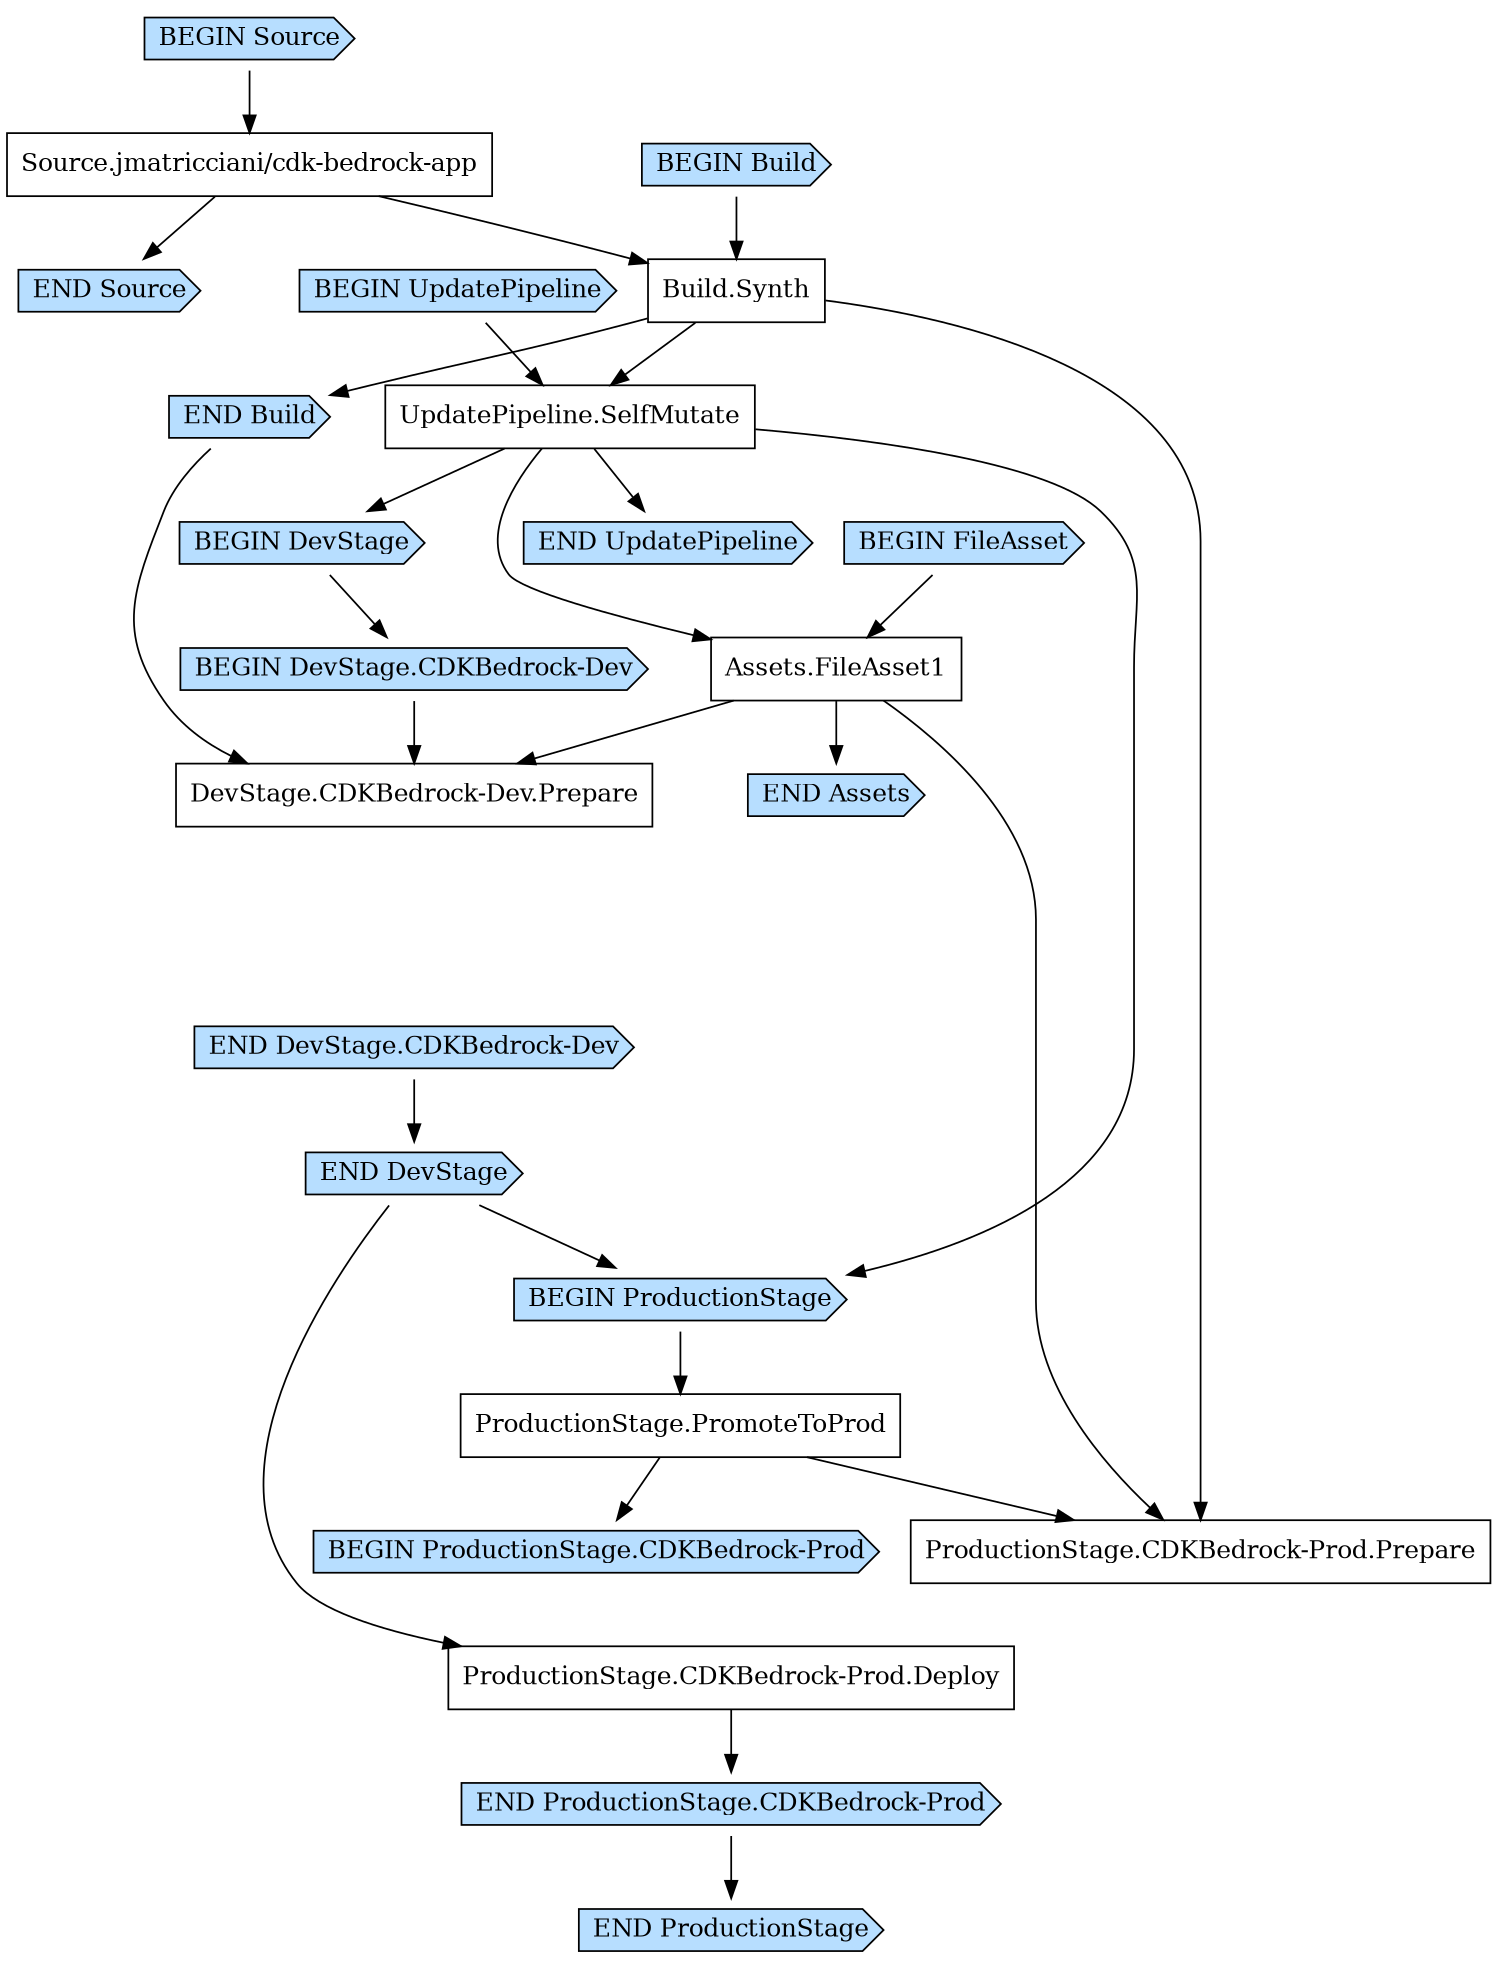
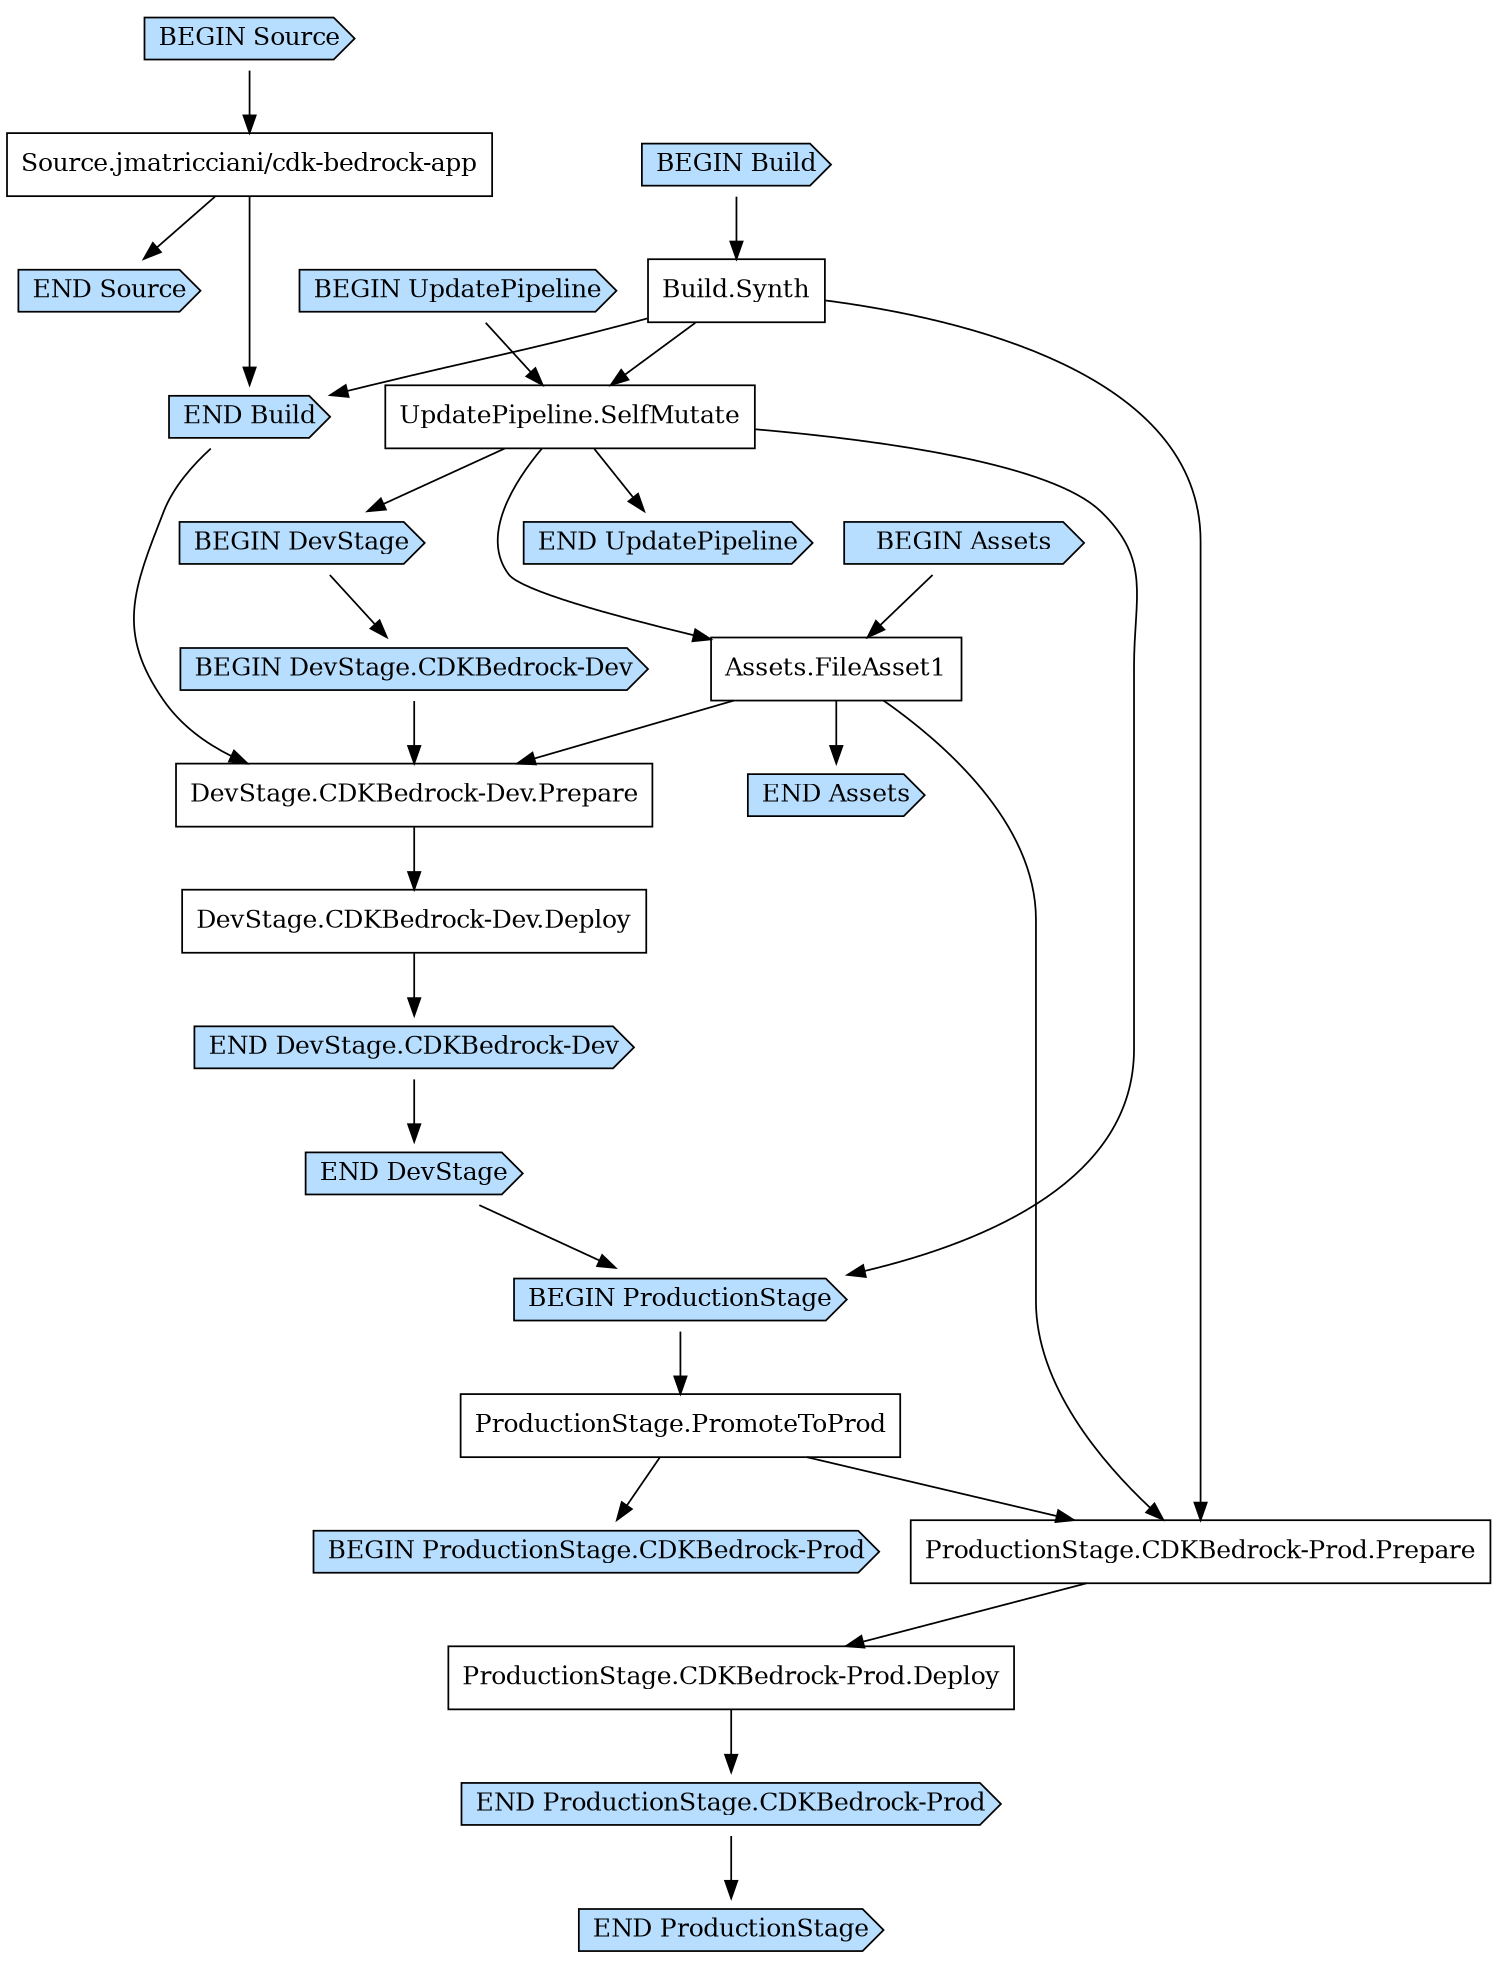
(505, 227) -> (250, 282)
(964, 543) -> (964, 543)
none -> (414, 921)
(266, 1462) -> (975, 1612)
